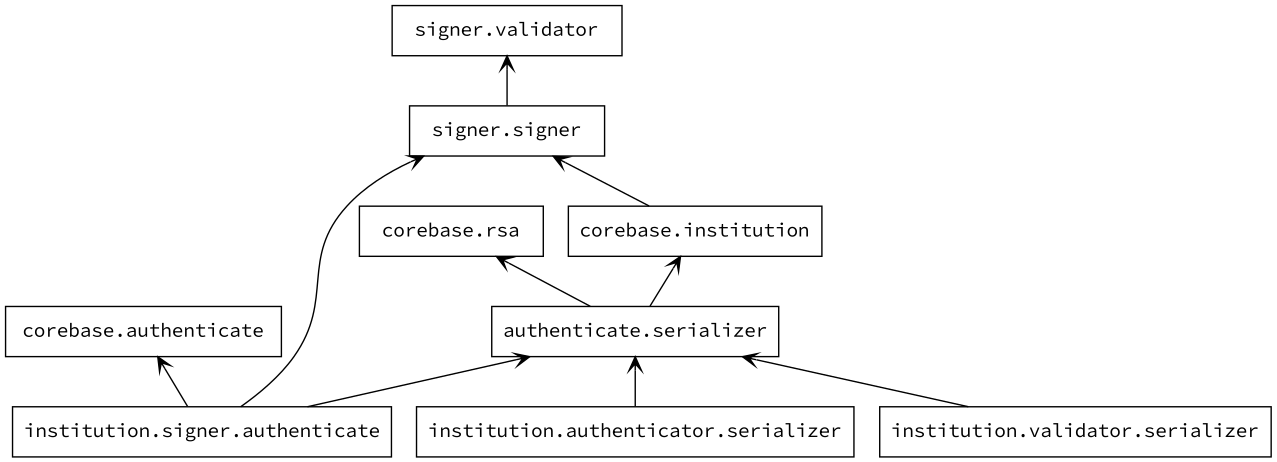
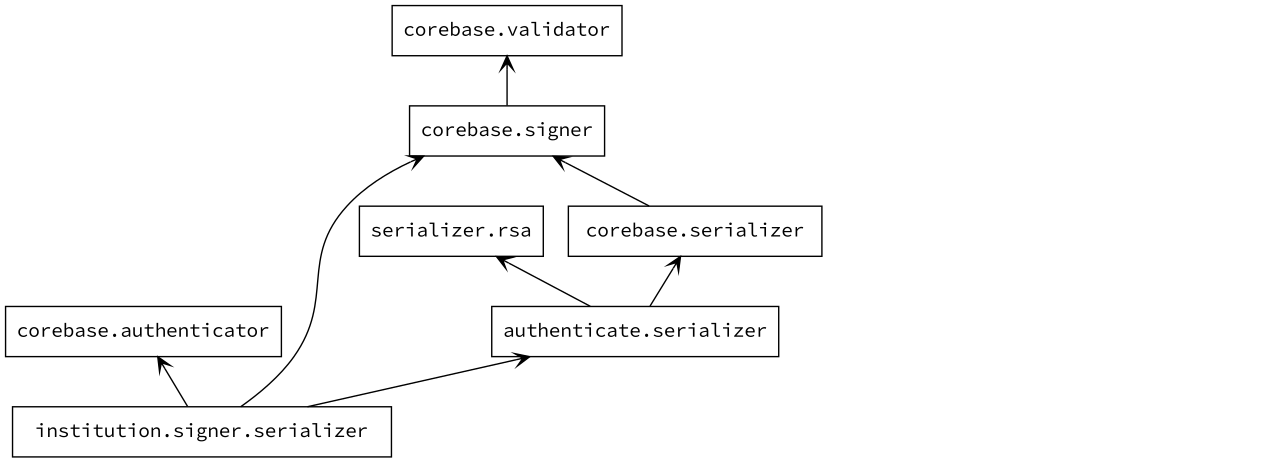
(507, 31) -> (507, 31)
(507, 131) -> (507, 131)
(451, 231) -> (451, 231)
(695, 231) -> (695, 231)
(143, 332) -> (143, 332)
(202, 432) -> (202, 432)
(635, 432) -> none
(1075, 432) -> none
